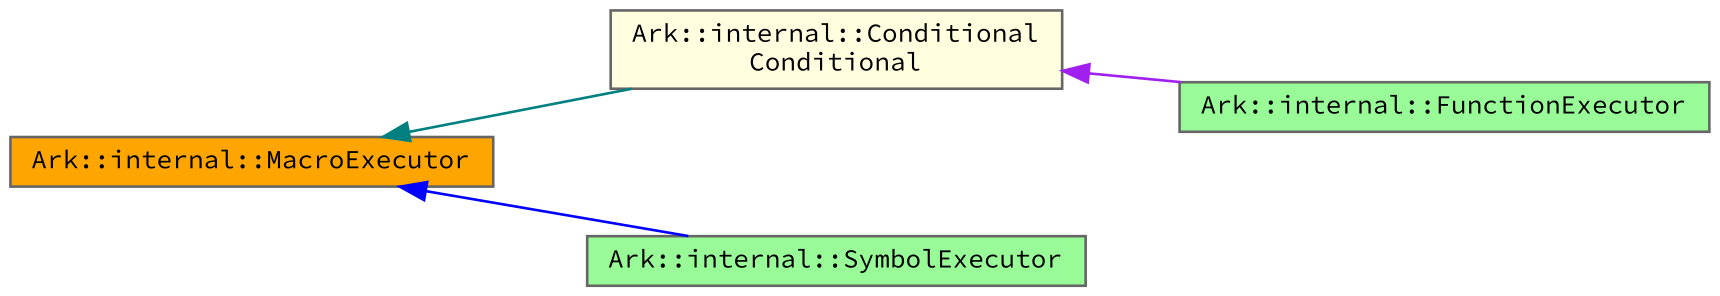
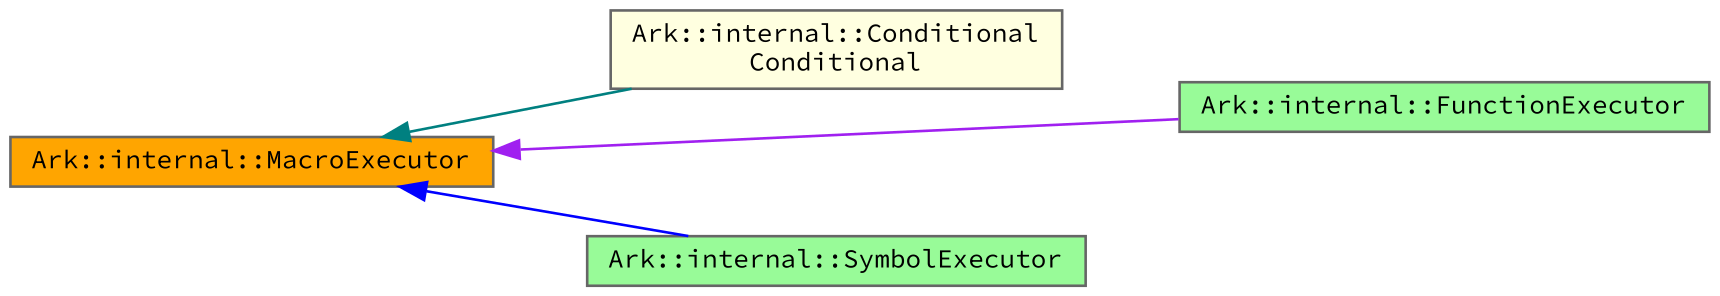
(1135, 78) -> (850, 134)
